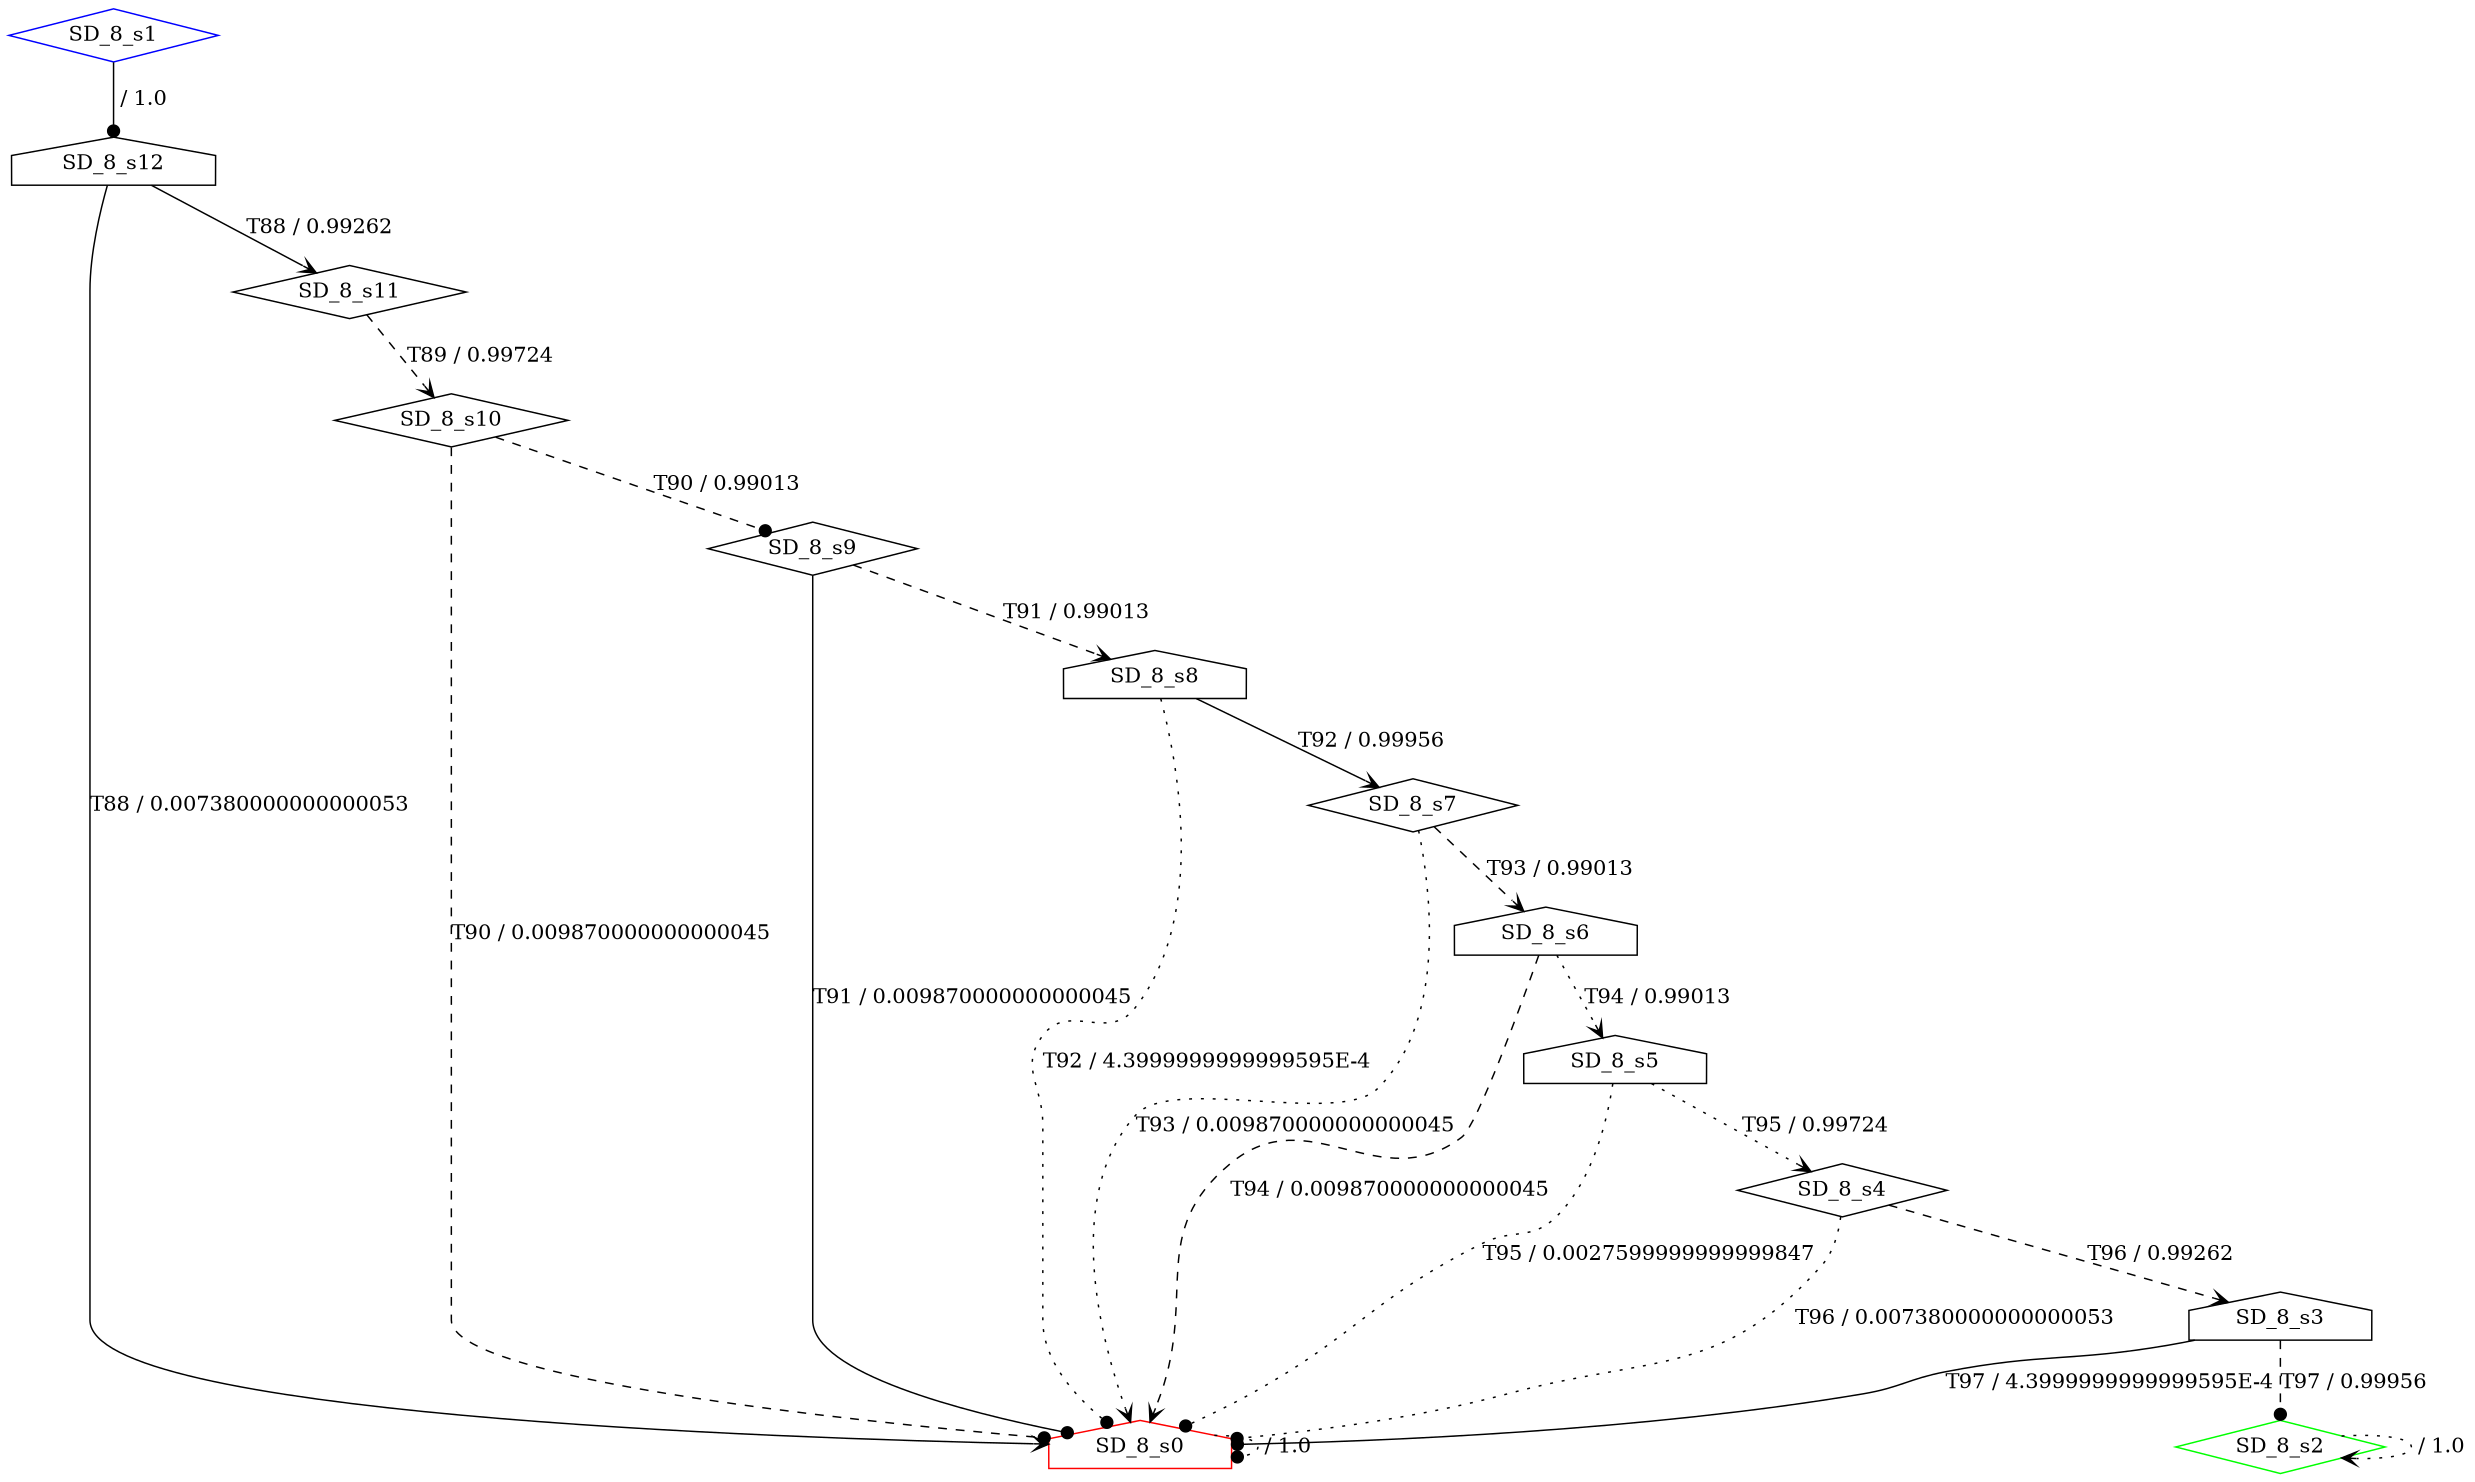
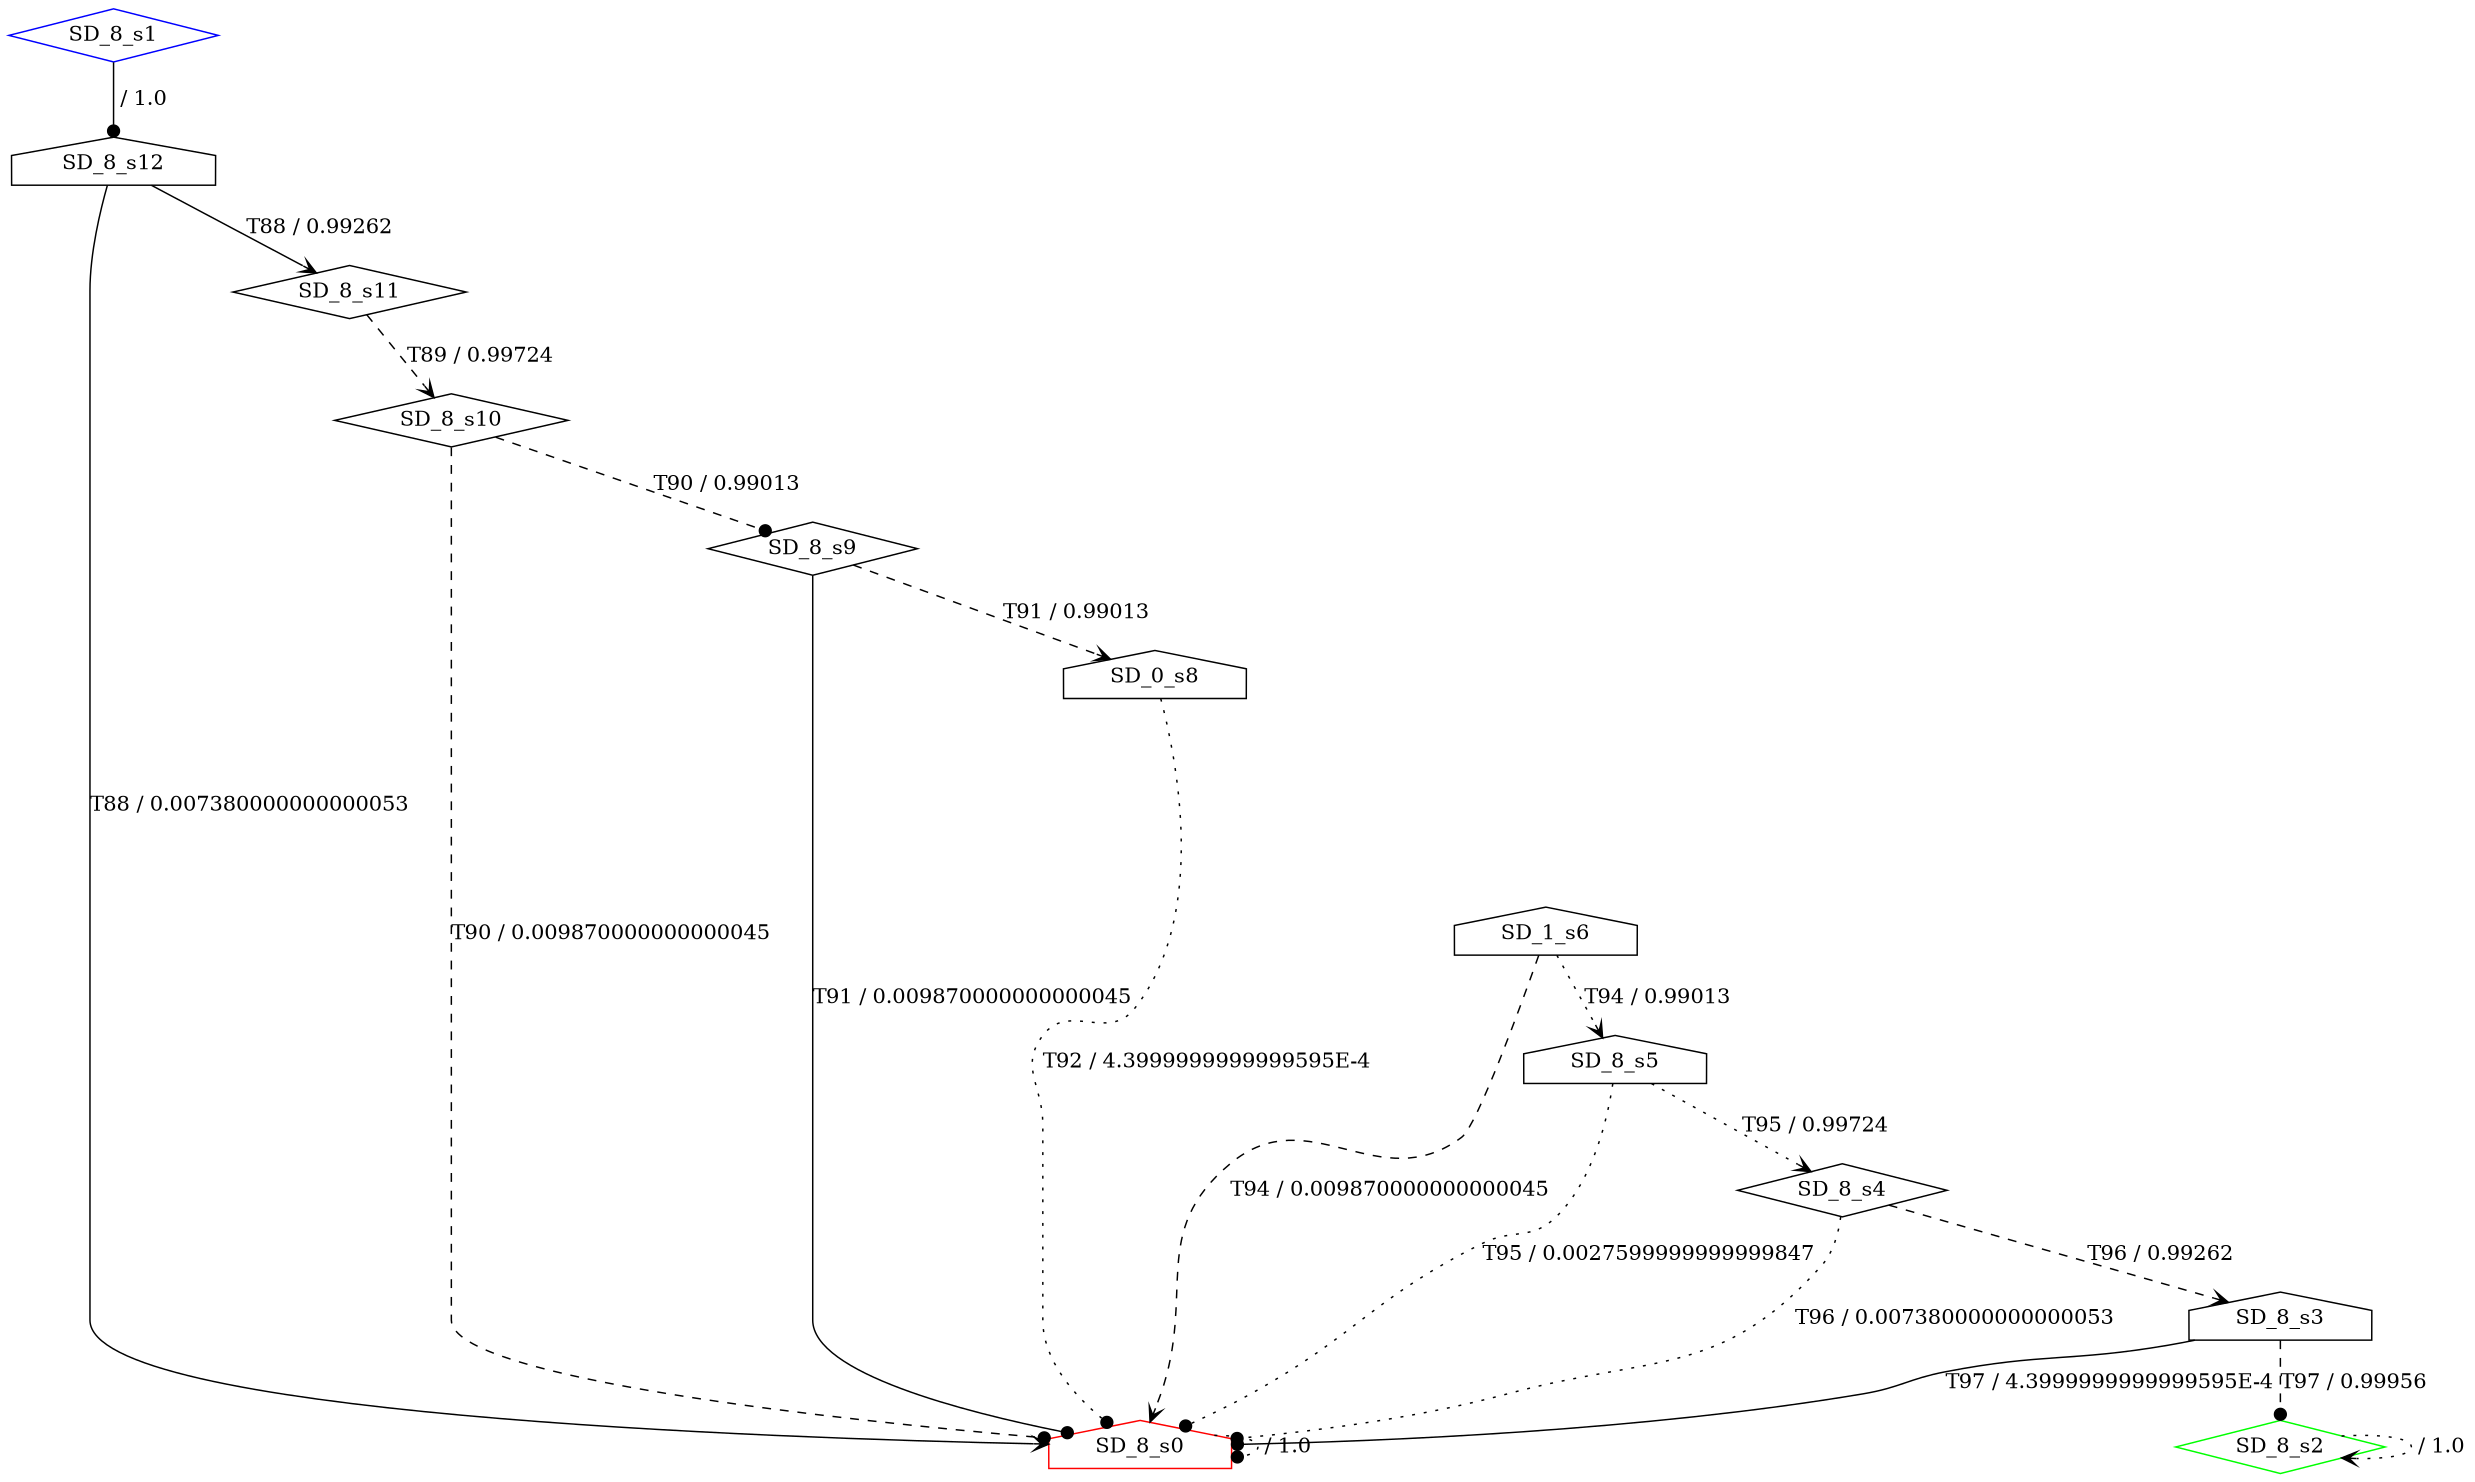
(1155, 677) -> (1155, 677)
(1413, 805) -> none
(1546, 934) -> (1546, 934)
